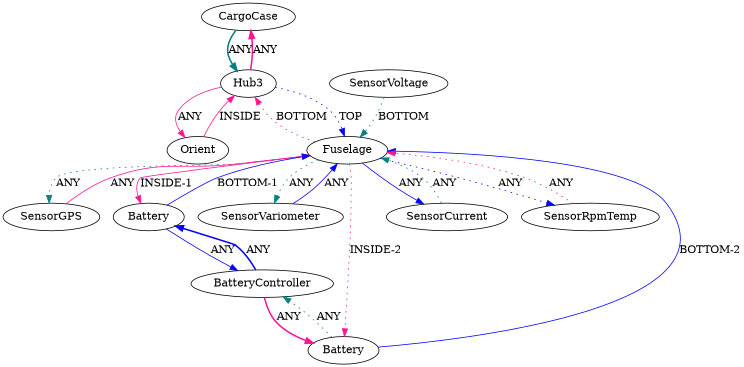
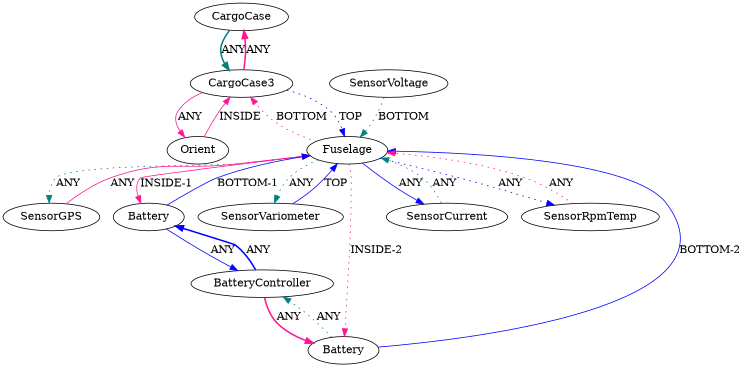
(248, 84) -> (242, 84)
(336, 184) -> (336, 184)
